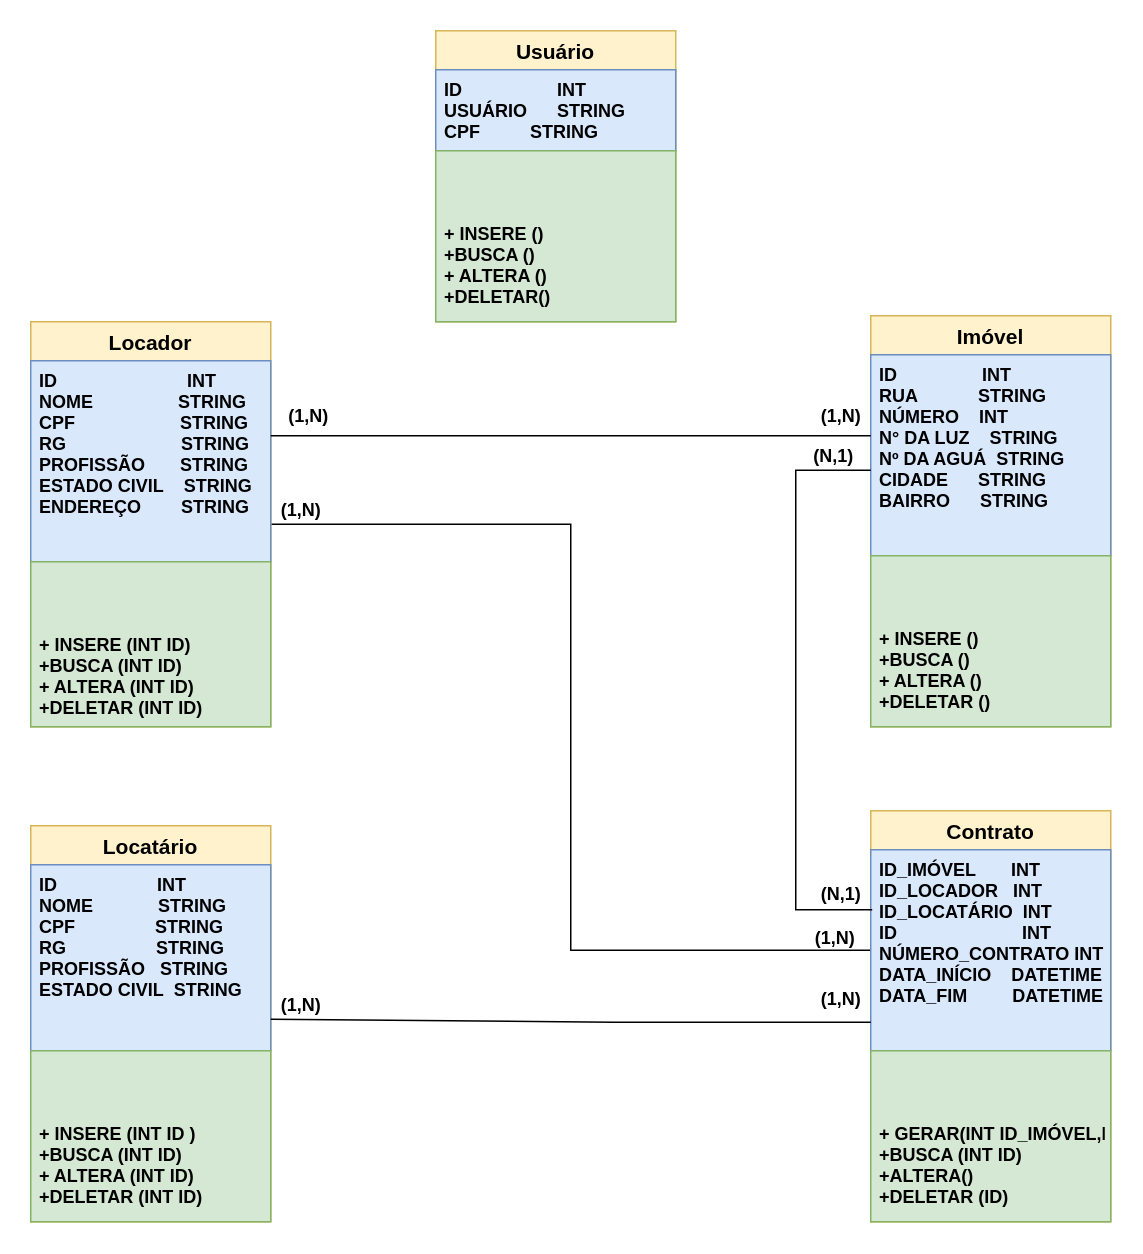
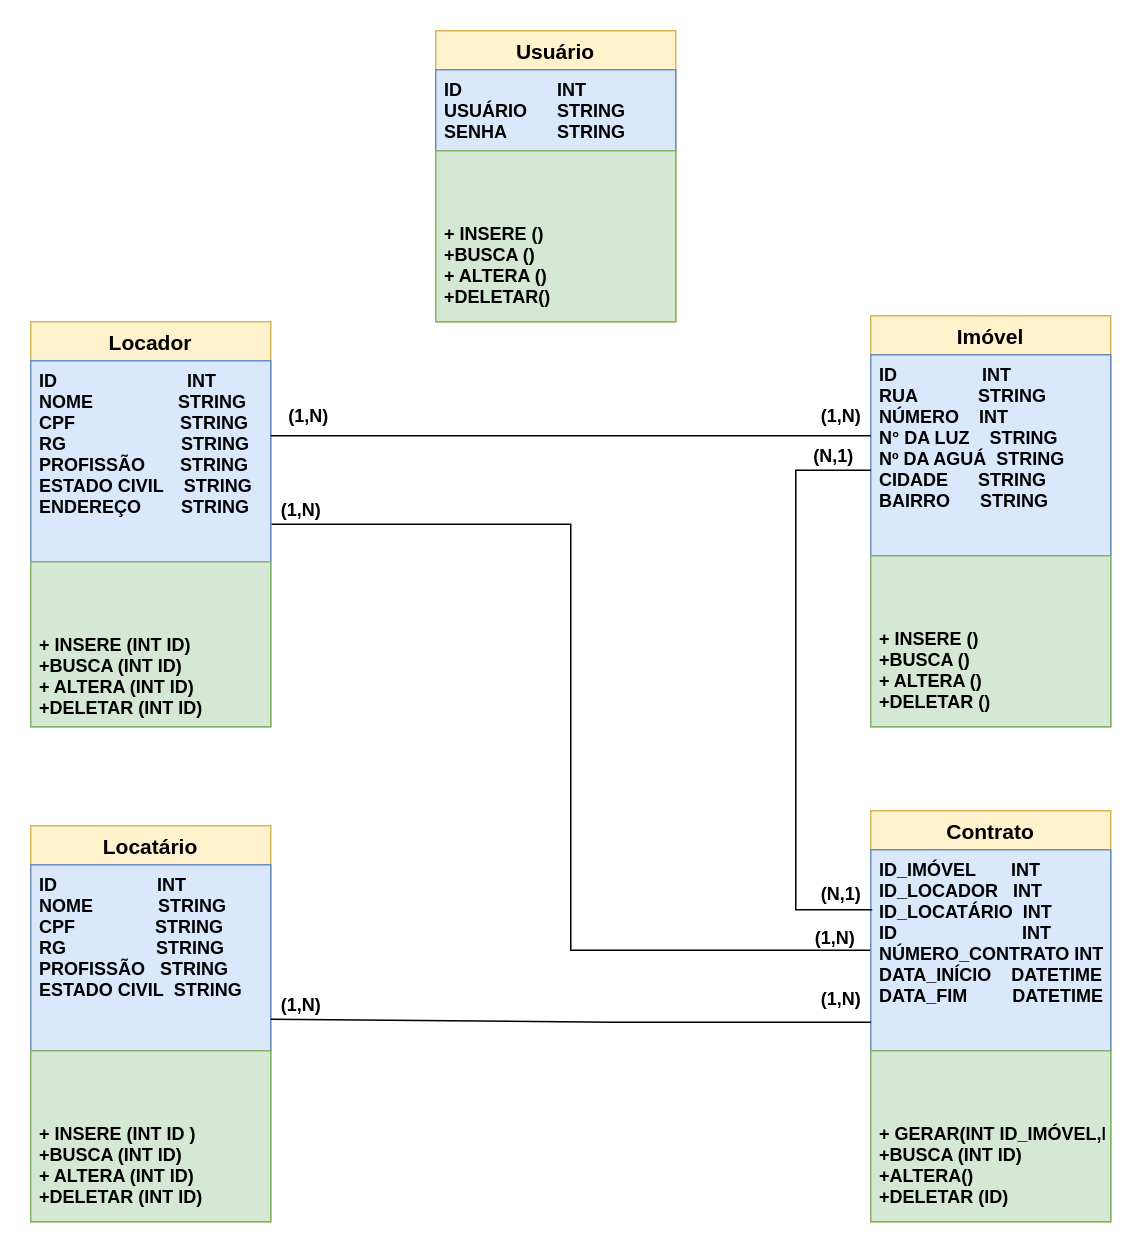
(544, 90) -> (544, 90)
